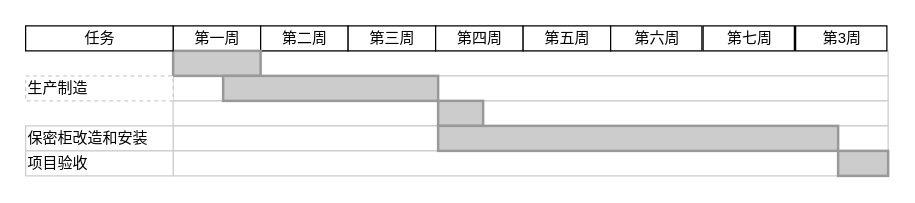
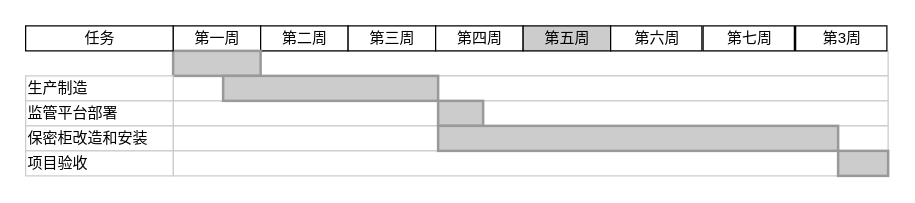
(567, 38) -> (567, 38)
(99, 88) -> (99, 88)
none -> (99, 113)
